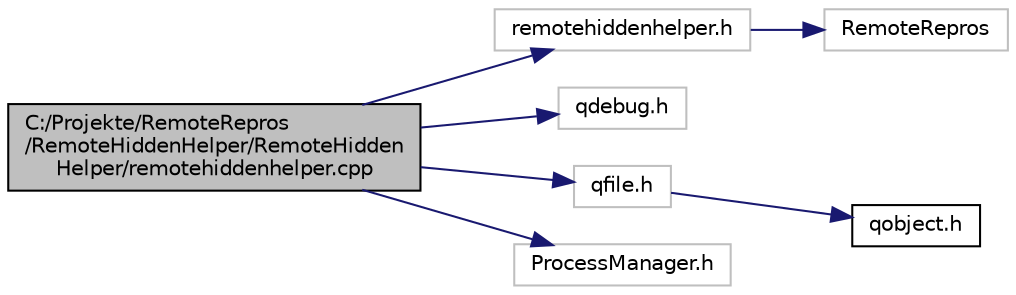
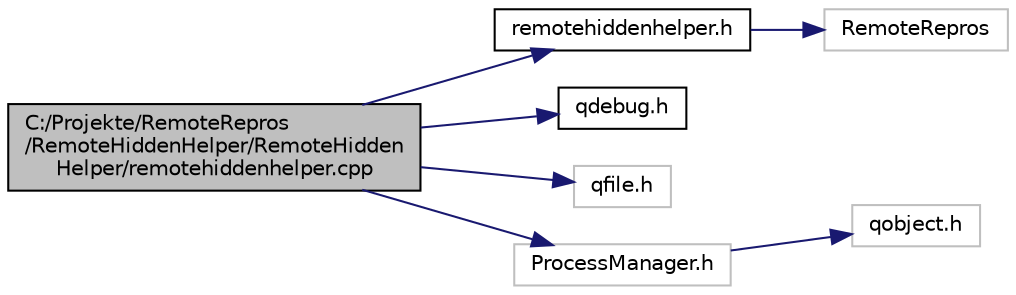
(622, 30) -> (622, 30)
(622, 108) -> (622, 108)
(751, 204) -> (781, 244)
(916, 226) -> (916, 226)
